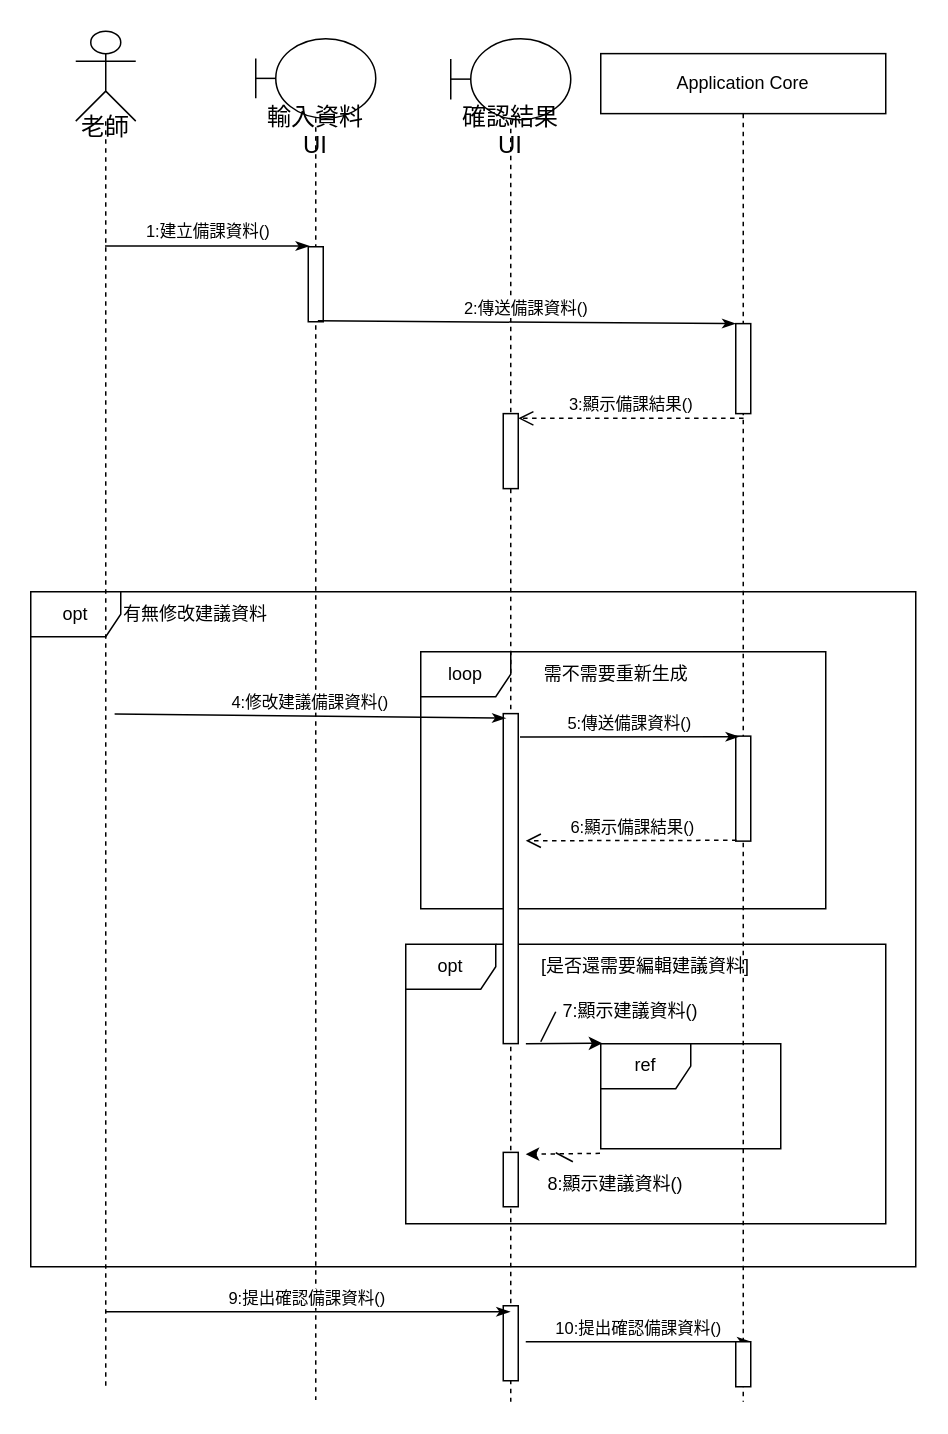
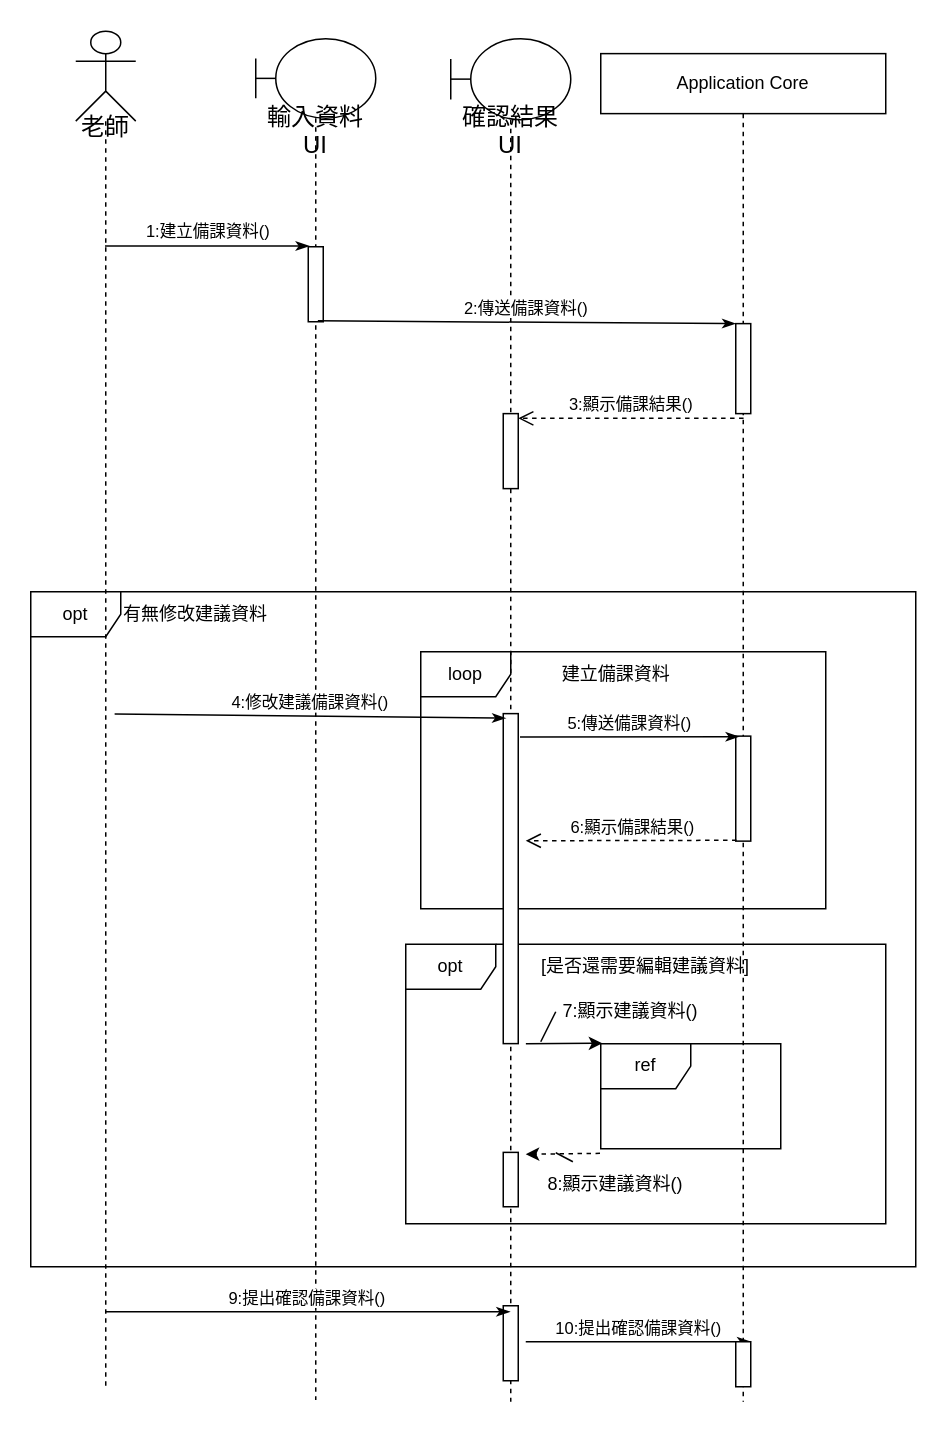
(617, 674) -> (617, 674)
